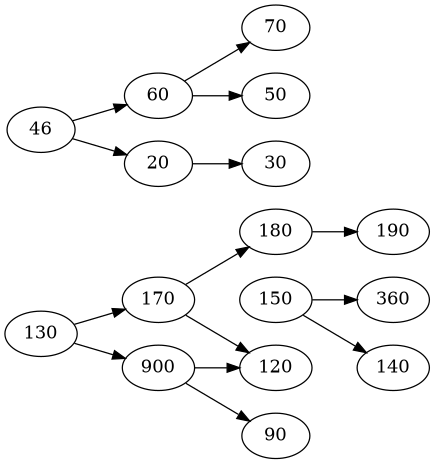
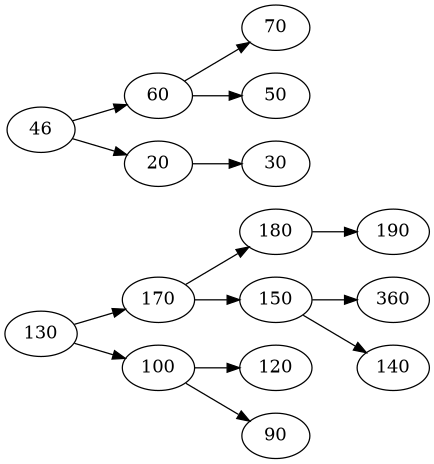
(212, 331) -> (211, 300)
(158, 368) -> (158, 368)
